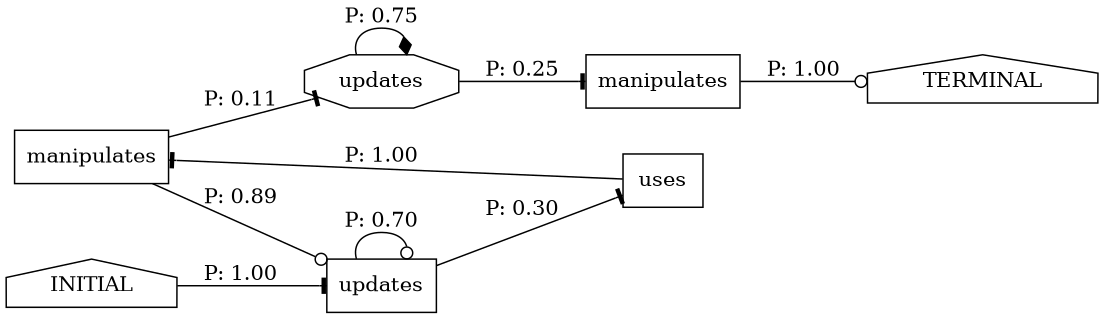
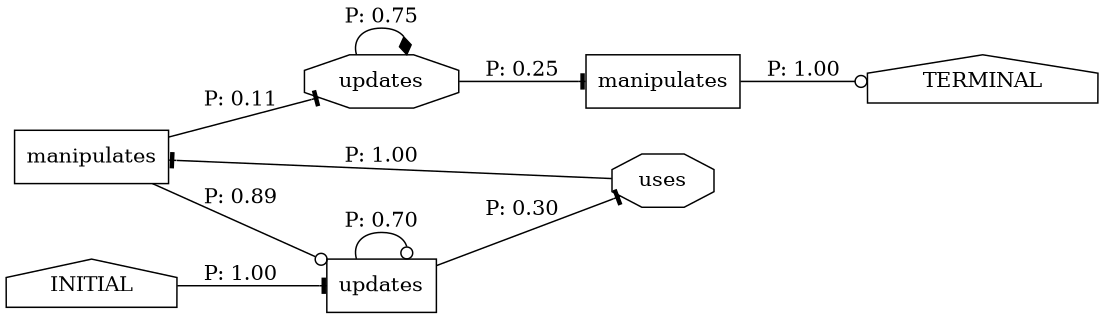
(663, 181) -> (663, 181)
